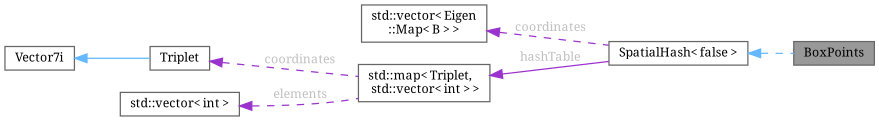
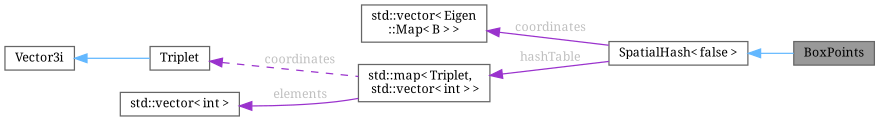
(554, 39) -> (554, 39)
(777, 53) -> (777, 53)
(40, 58) -> (40, 58)
(305, 104) -> (305, 104)
